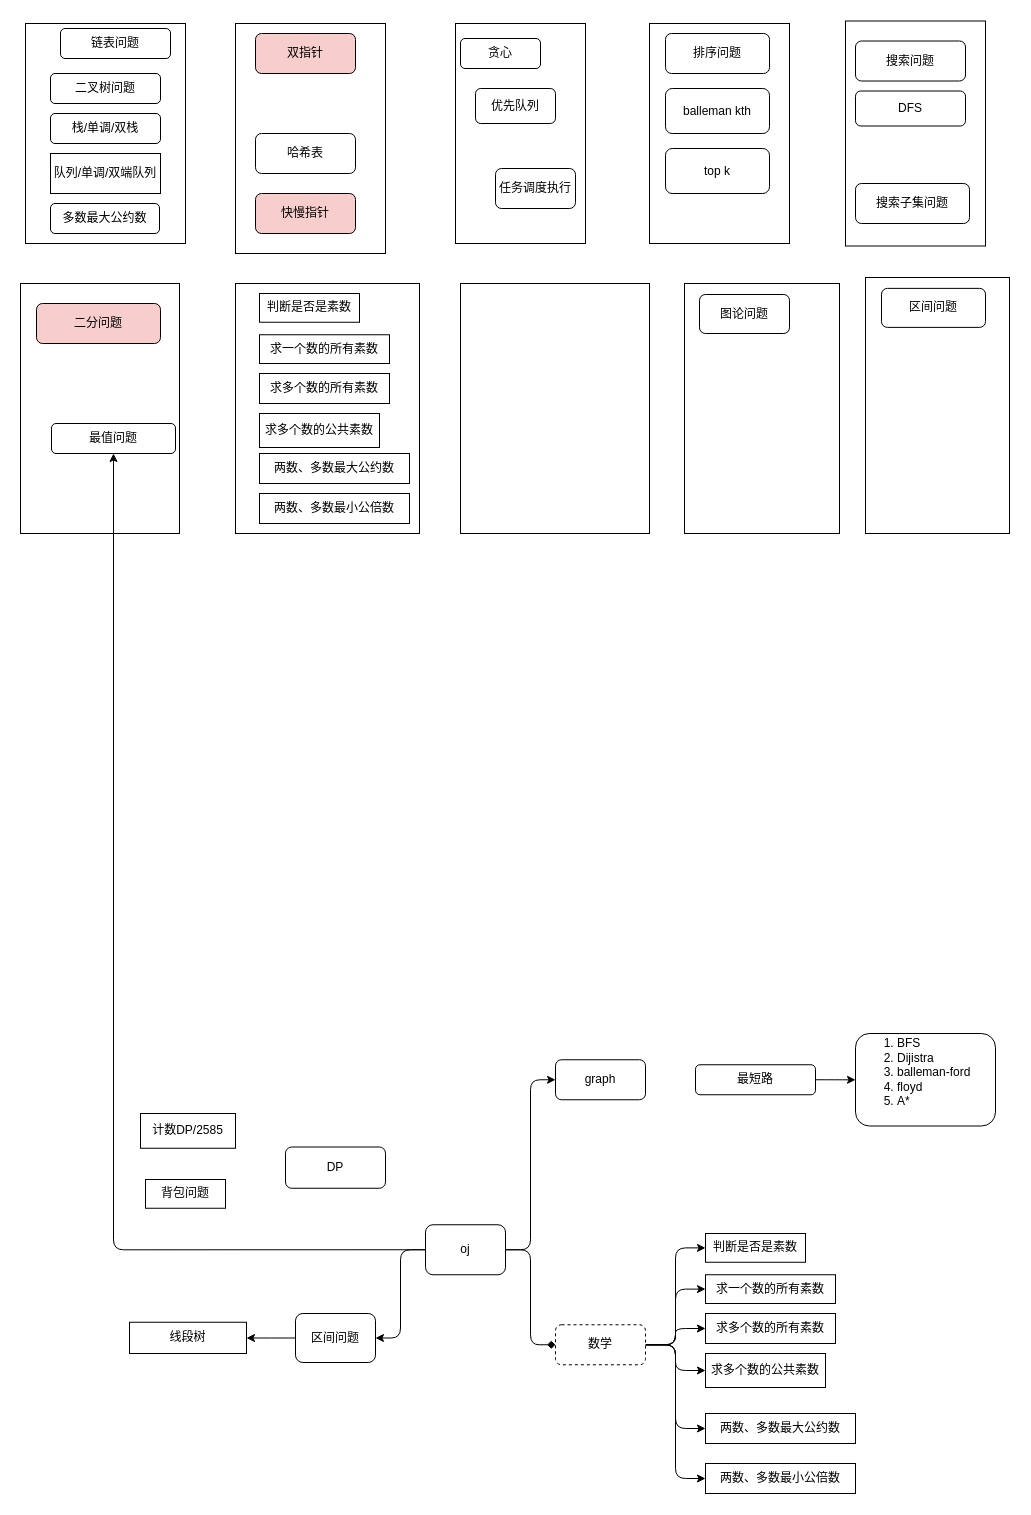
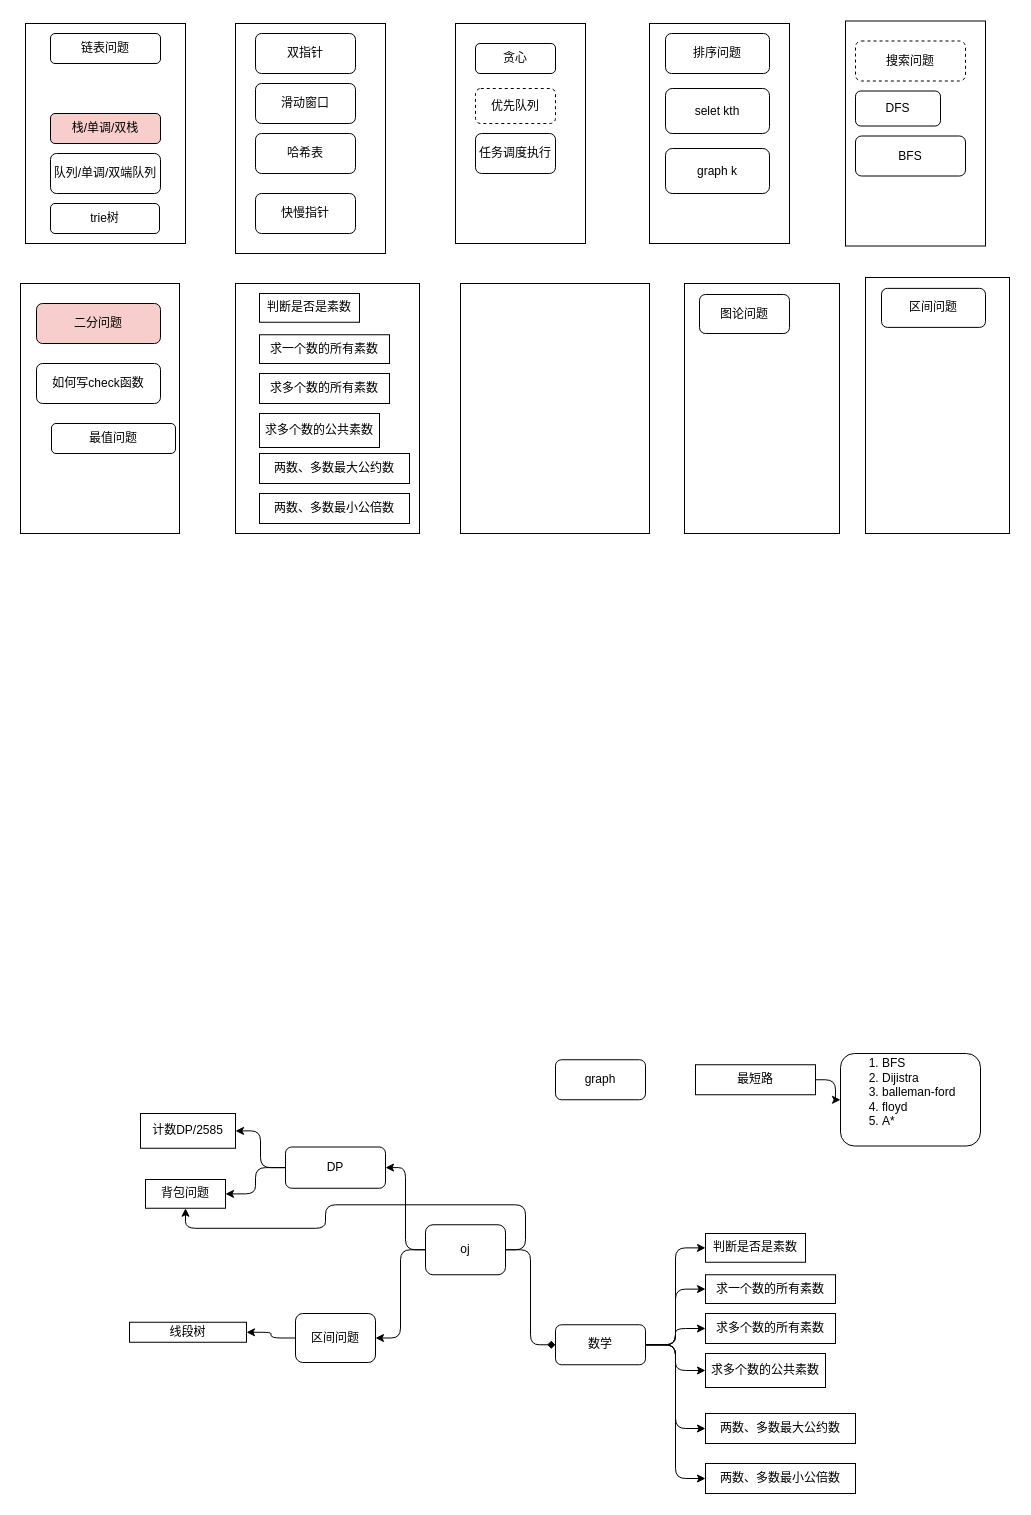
(116, 44) -> (106, 49)
(306, 54) -> (306, 54)
(501, 54) -> (516, 59)
(911, 61) -> (911, 61)
(106, 89) -> none
none -> (306, 104)
(516, 106) -> (516, 106)
(911, 109) -> (898, 109)
(718, 112) -> (718, 112)
(106, 129) -> (106, 129)
none -> (911, 156)
(718, 172) -> (718, 172)
(106, 174) -> (106, 174)
(536, 189) -> (516, 154)
(913, 204) -> none
(306, 214) -> (306, 214)
(105, 219) -> (105, 219)
none -> (99, 384)
(114, 995) -> (406, 1206)
(756, 1080) -> (756, 1080)
(926, 1080) -> (911, 1100)
none -> (261, 1142)
(531, 1159) -> (365, 1205)
none -> (255, 1190)
(188, 1338) -> (188, 1332)
(601, 1345) -> (601, 1345)
